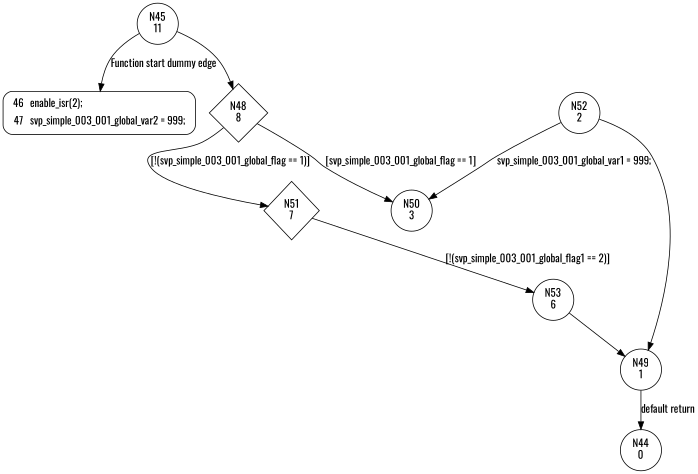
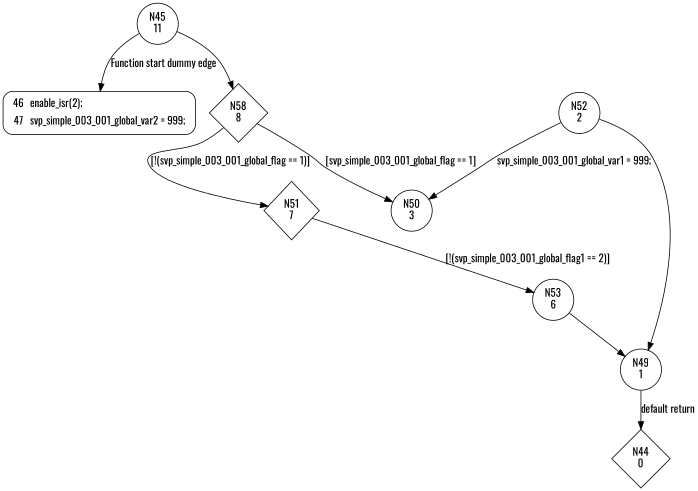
(239, 113) -> (239, 113)
(641, 450) -> (641, 459)
